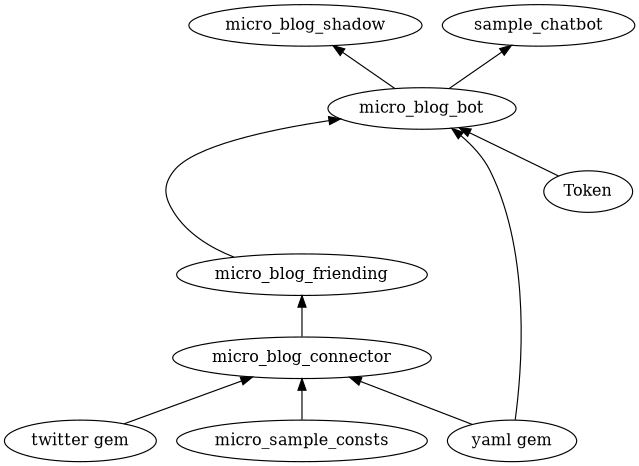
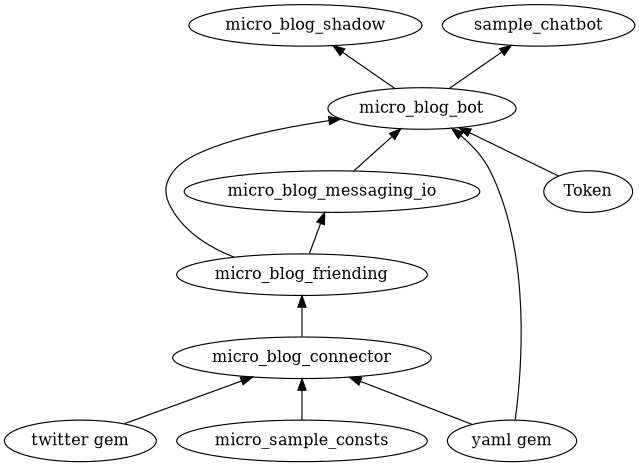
none -> (332, 192)
